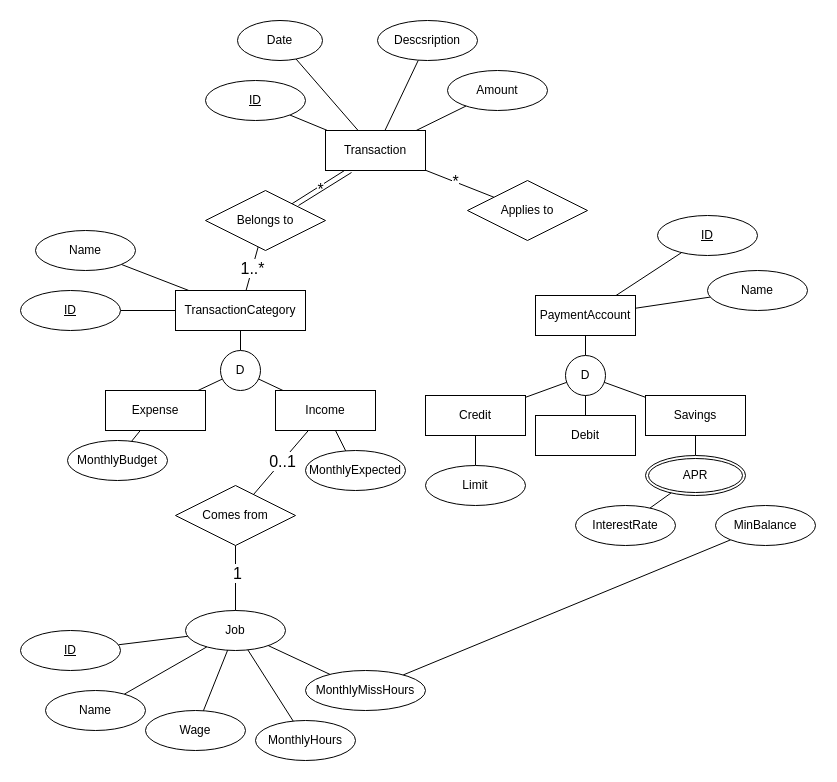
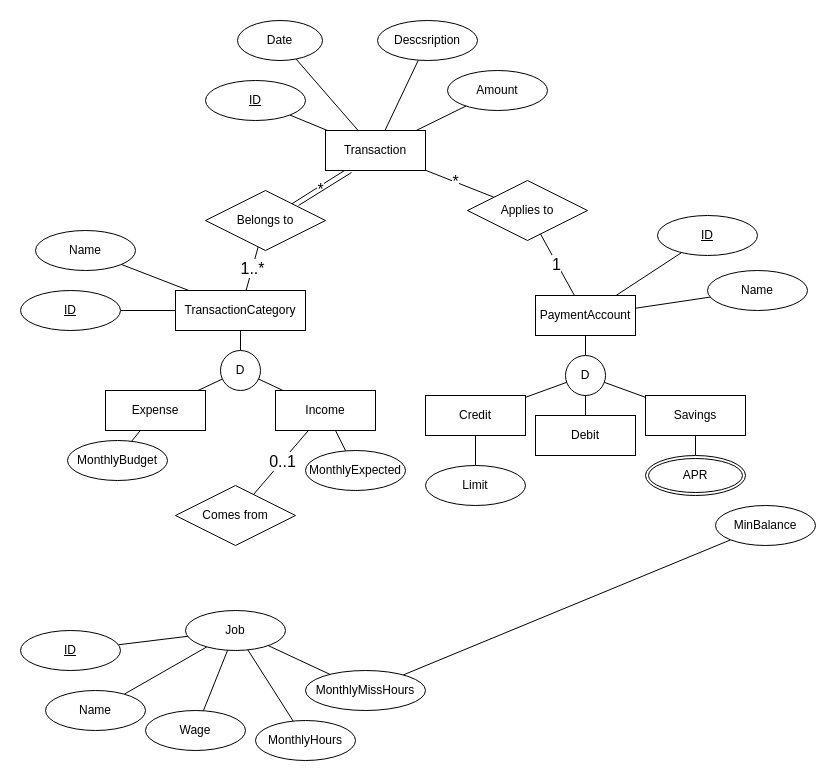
none -> (557, 265)
(660, 501) -> none
(626, 526) -> none
(236, 578) -> none
